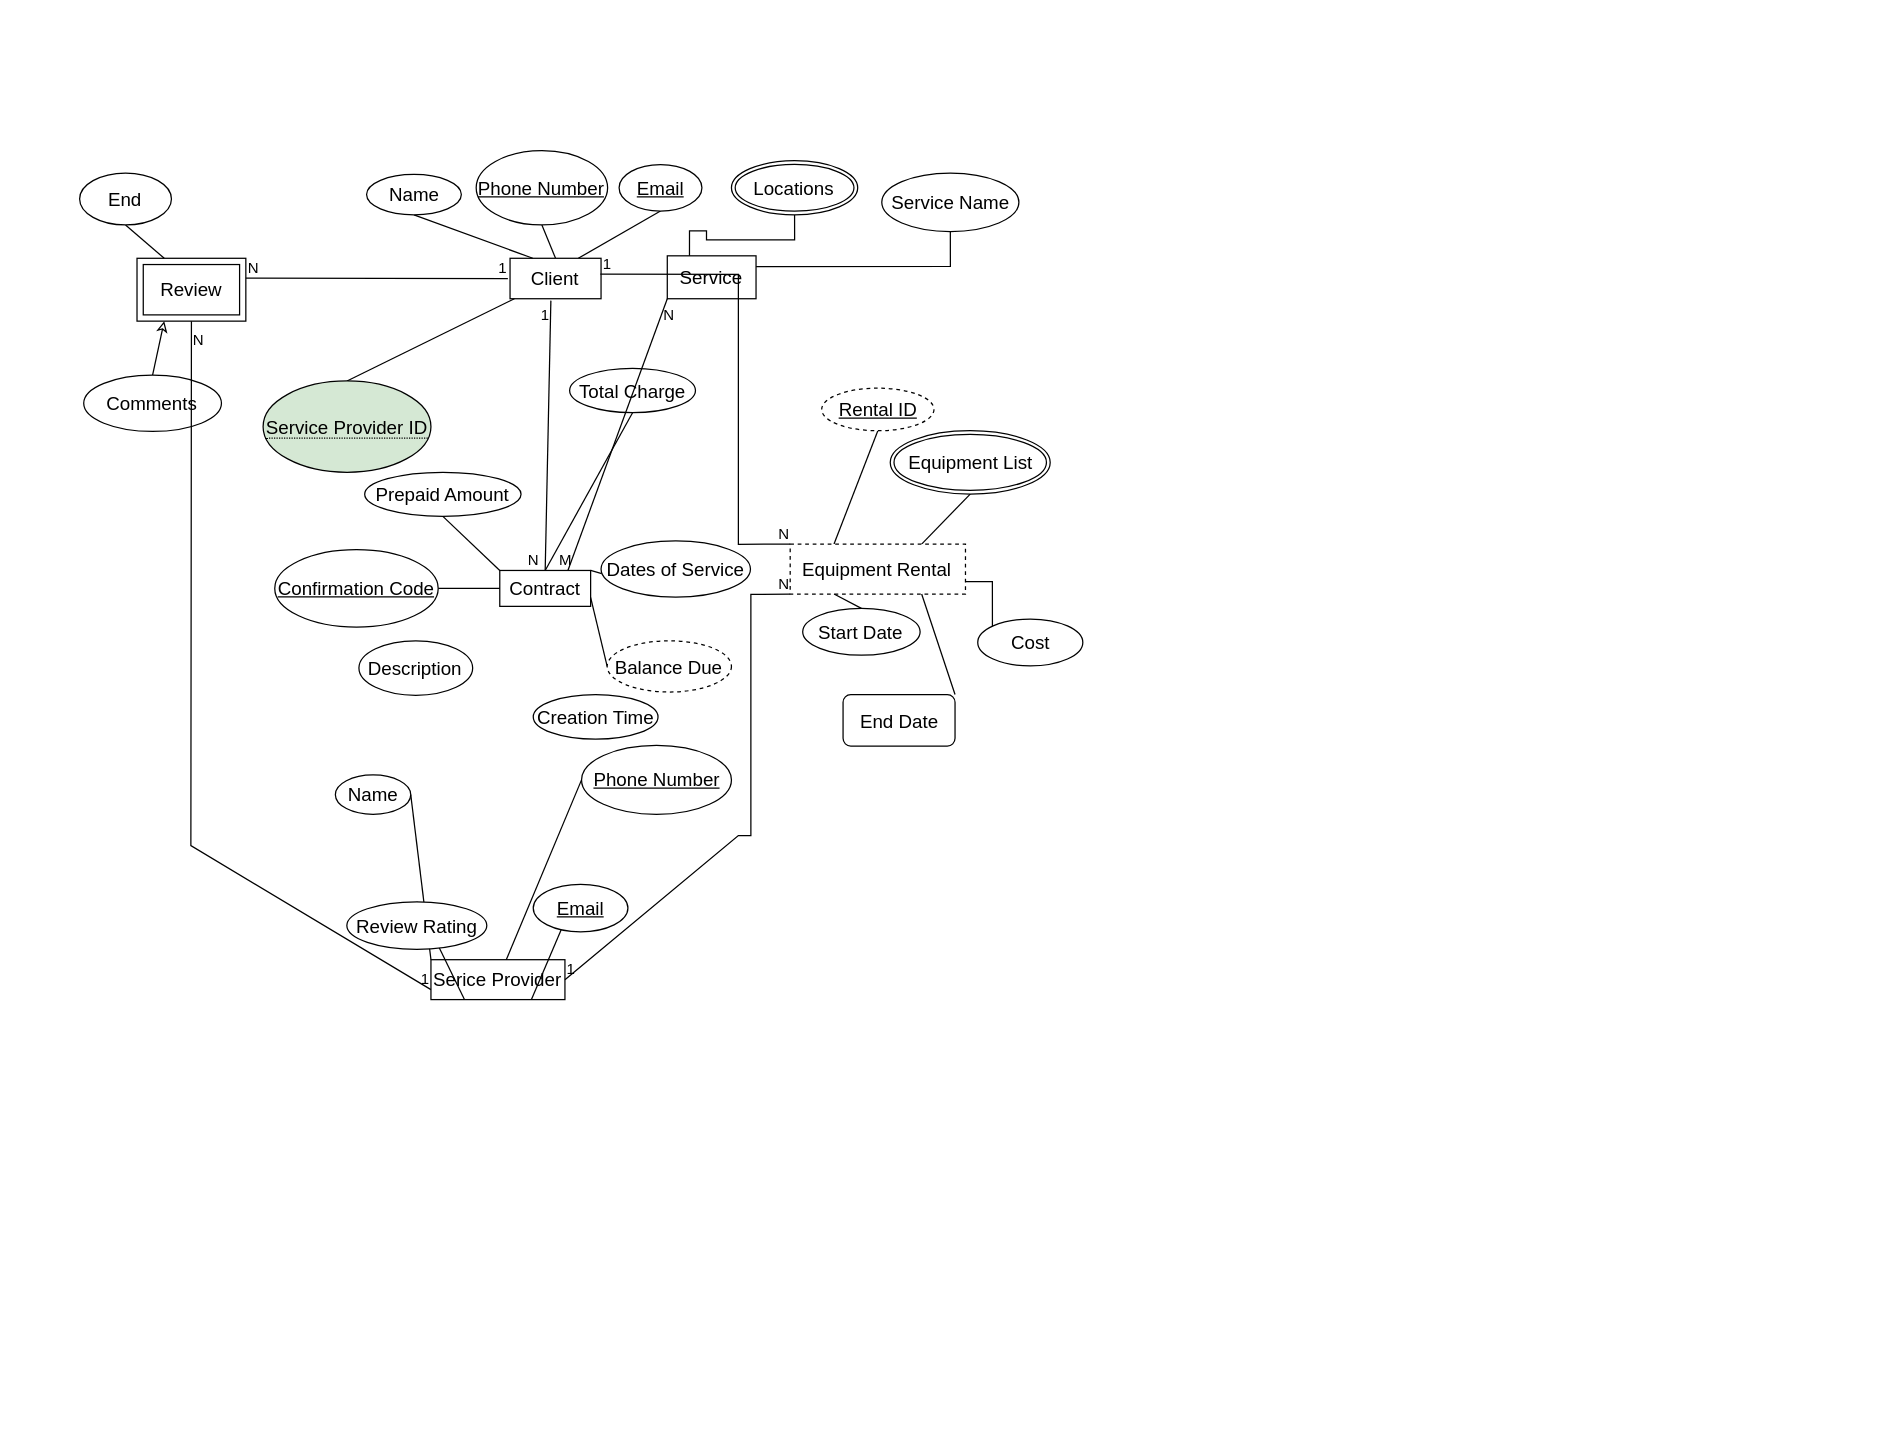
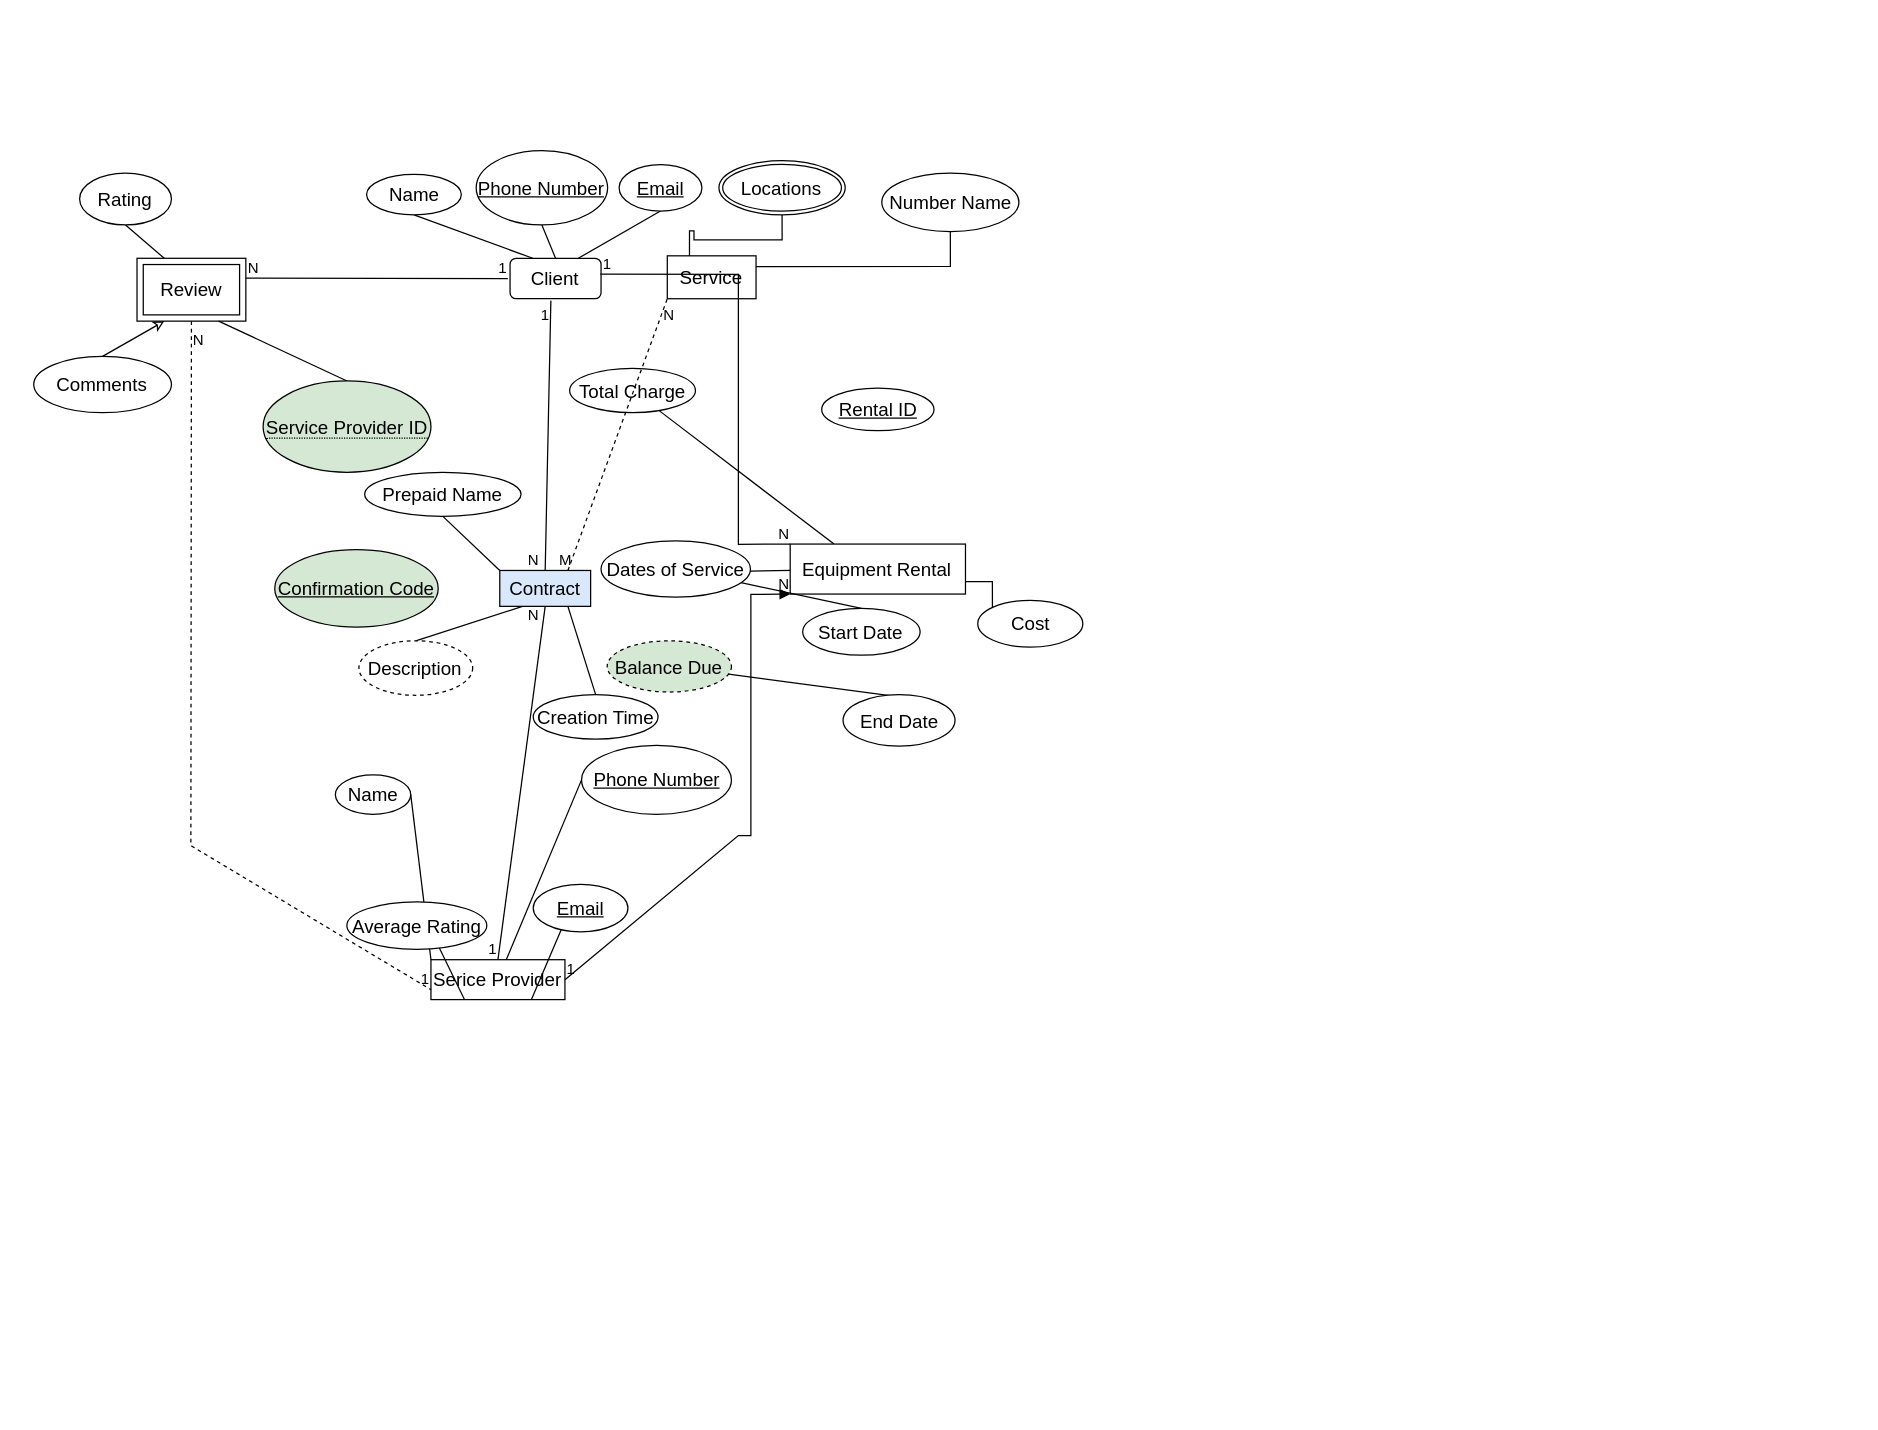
(794, 188) -> (782, 188)
(125, 199) -> (125, 199)
(951, 202) -> (951, 202)
(555, 279) -> (555, 279)
(430, 340) -> (283, 351)
(641, 369) -> (641, 369)
(152, 403) -> (102, 385)
(878, 409) -> (878, 409)
(970, 462) -> none
(855, 488) -> (747, 478)
(443, 494) -> (443, 494)
(575, 517) -> none
(945, 519) -> none
(878, 569) -> (878, 569)
(596, 572) -> (769, 571)
(356, 588) -> (356, 588)
(468, 588) -> none
(545, 588) -> (545, 588)
(783, 594) -> (778, 594)
(847, 601) -> (800, 595)
none -> (469, 624)
(599, 632) -> none
(1030, 642) -> (1030, 624)
(938, 645) -> (809, 685)
none -> (582, 650)
(669, 666) -> (669, 666)
(416, 668) -> (416, 668)
(899, 720) -> (899, 720)
(191, 724) -> (191, 724)
none -> (521, 783)
(417, 926) -> (417, 926)
